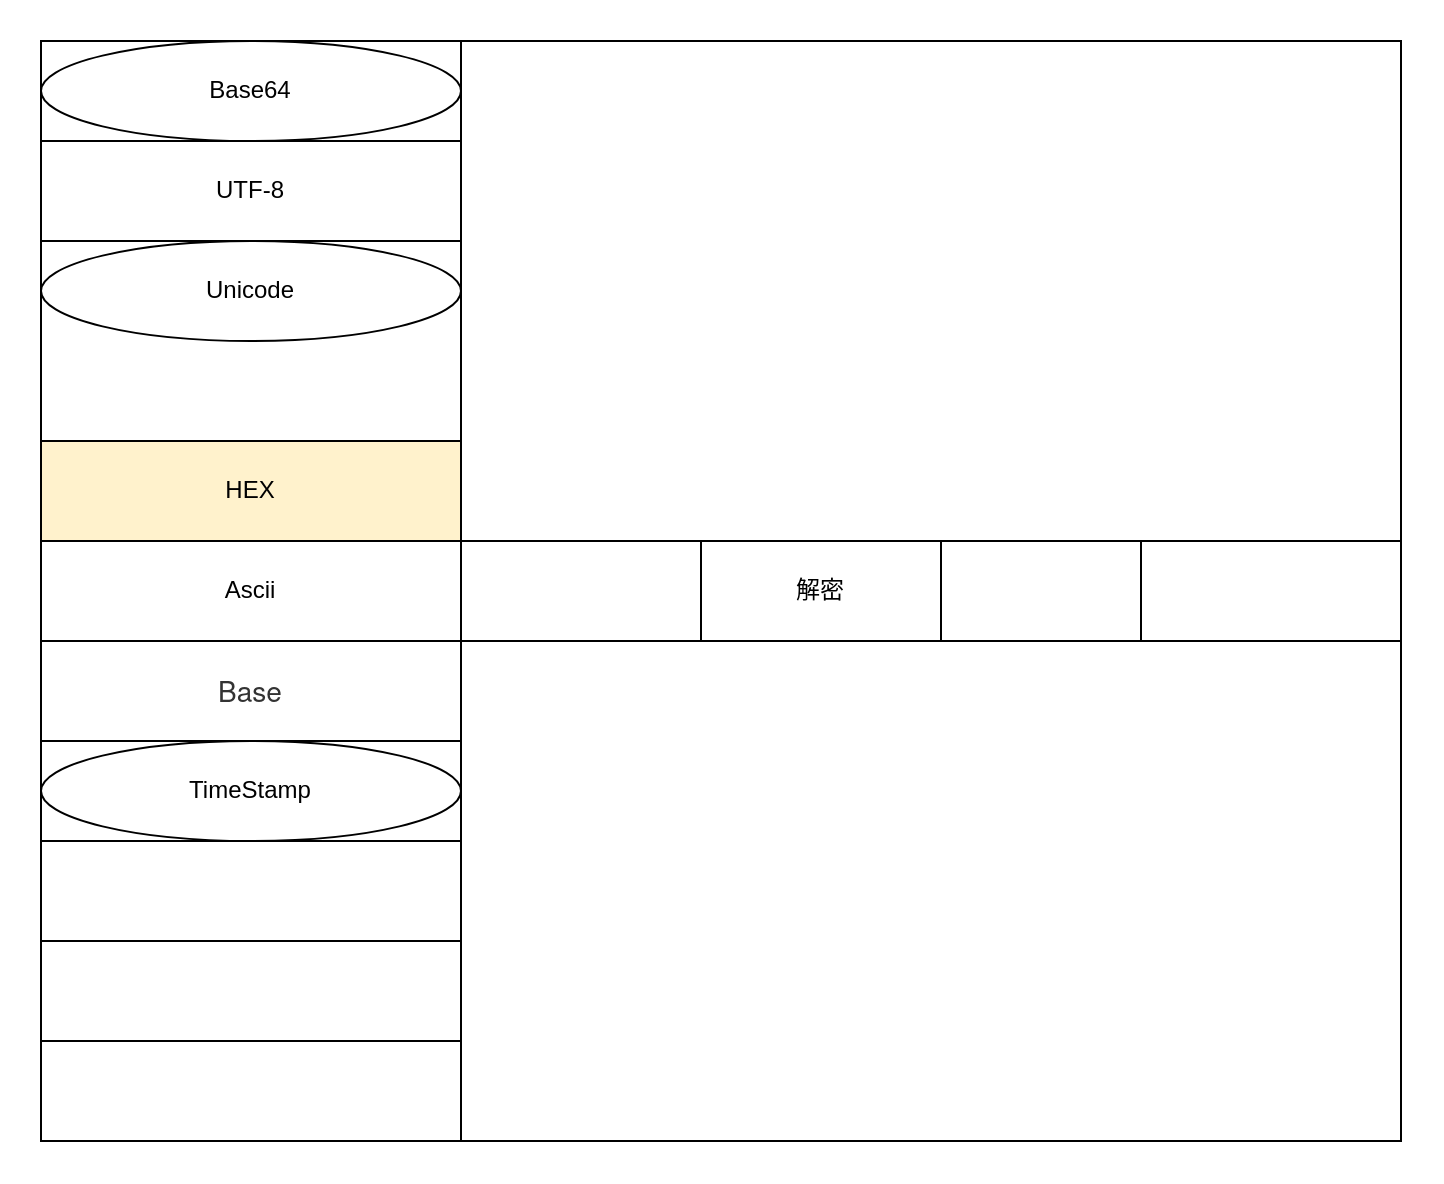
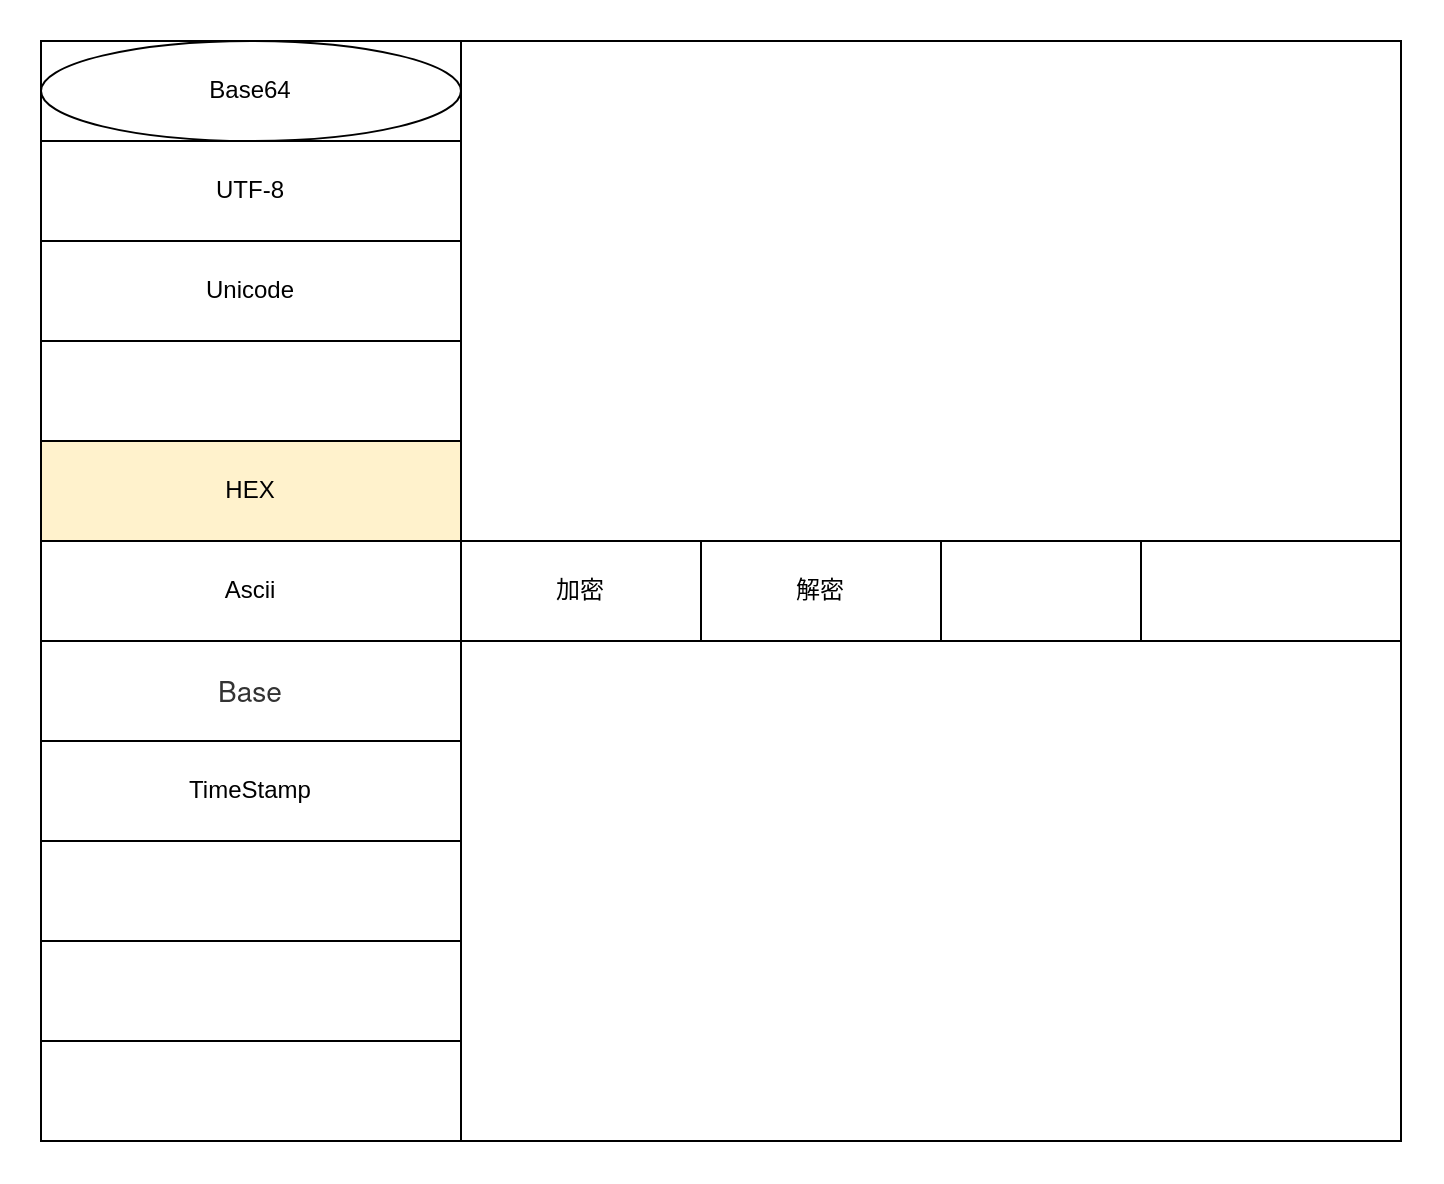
(251, 291) -> (251, 291)
none -> (581, 591)
(251, 791) -> (251, 791)
